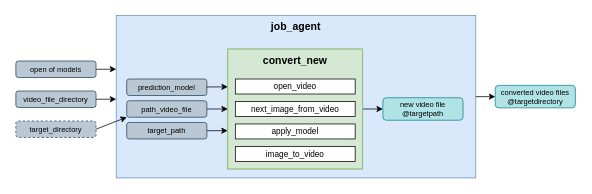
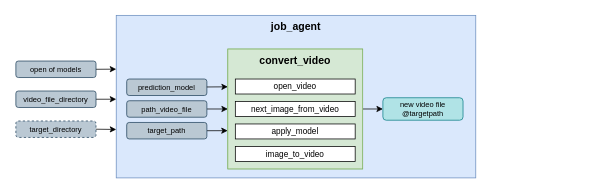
(295, 60) -> (295, 60)
(483, 97) -> none
(536, 97) -> none
(109, 124) -> (103, 129)
